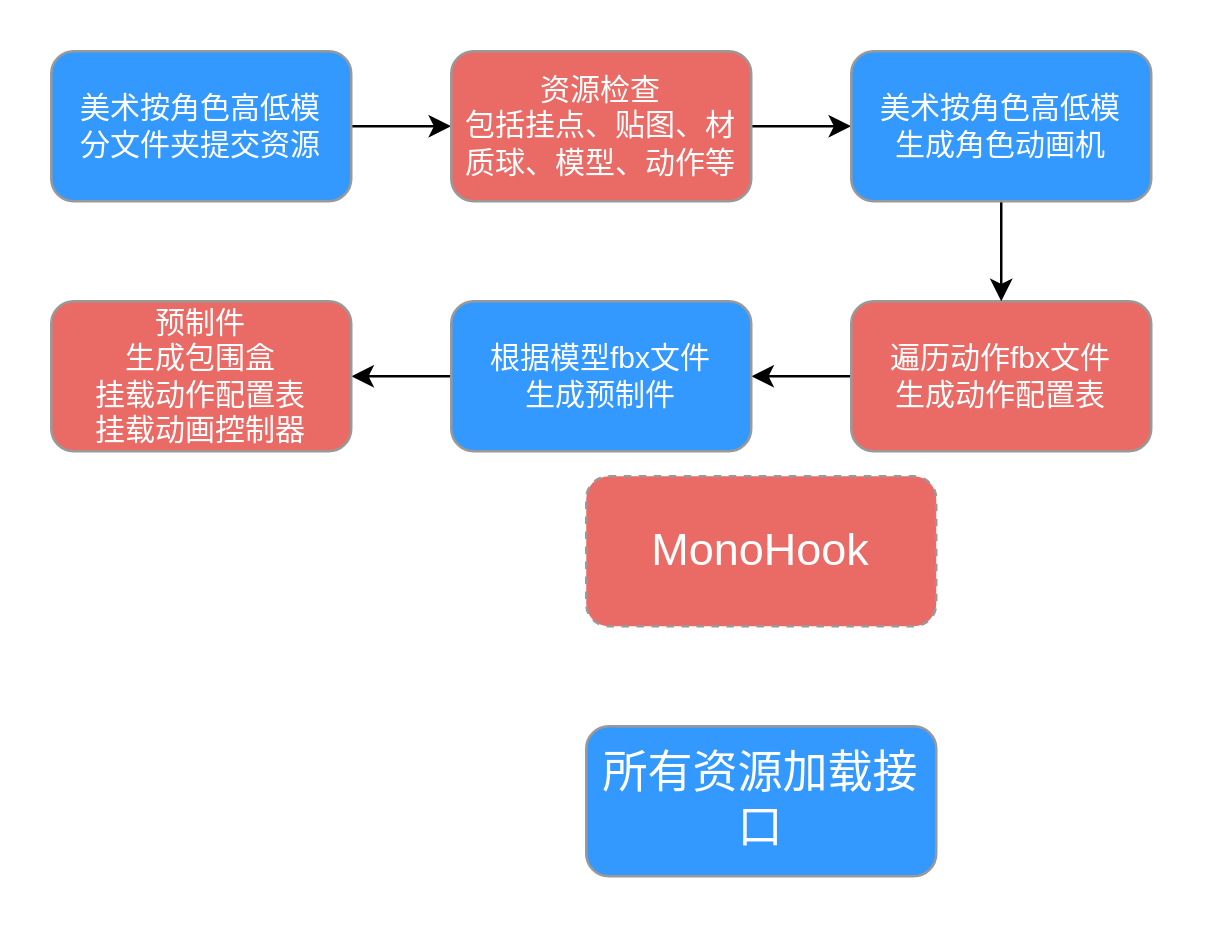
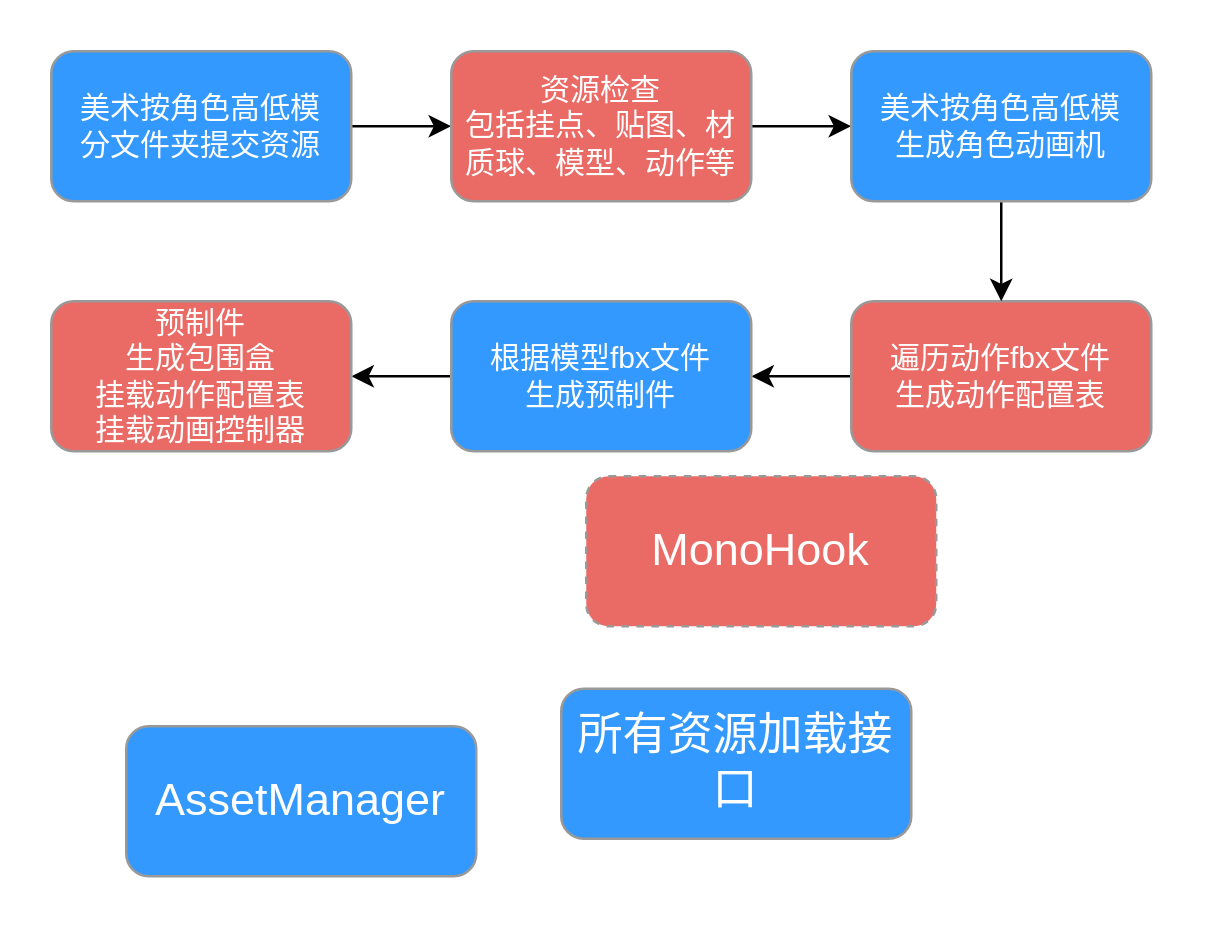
none -> (301, 801)
(761, 801) -> (736, 764)
